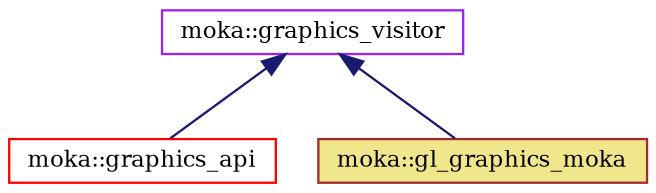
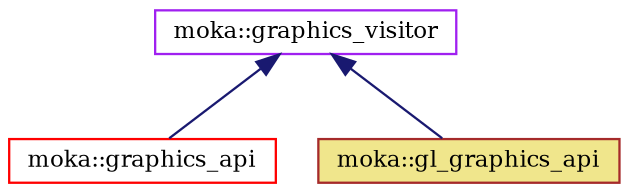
(483, 161) -> (469, 161)
